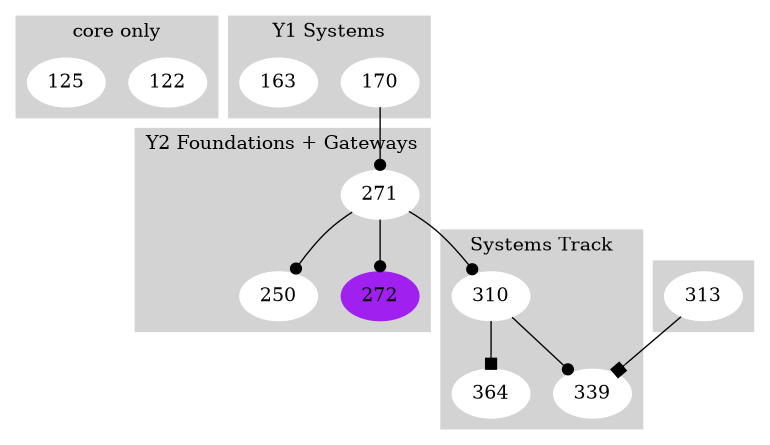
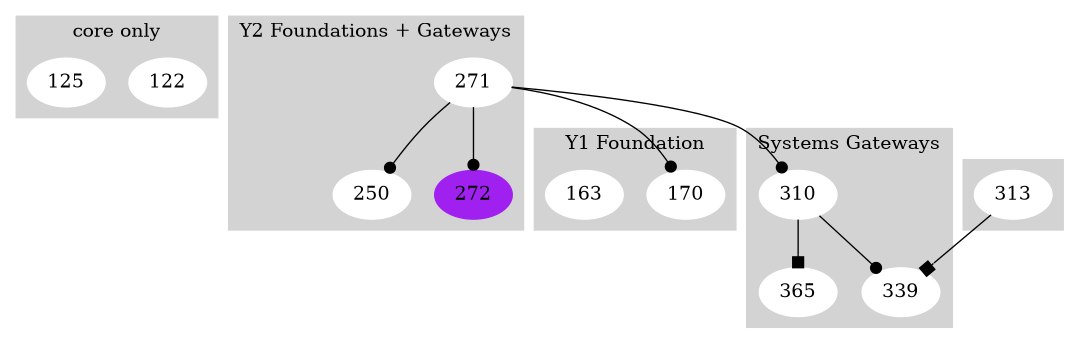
(329, 32) -> (635, 144)
(380, 137) -> (598, 109)
(542, 246) -> (850, 144)
(491, 394) -> (798, 292)
